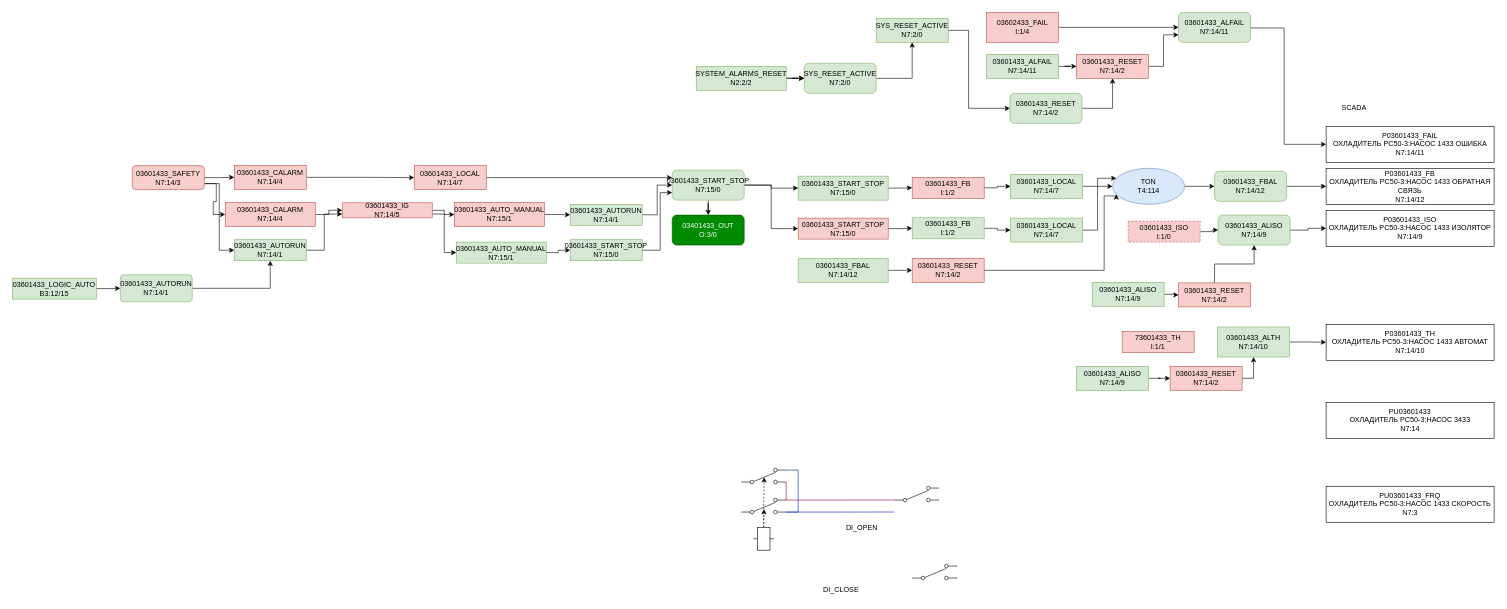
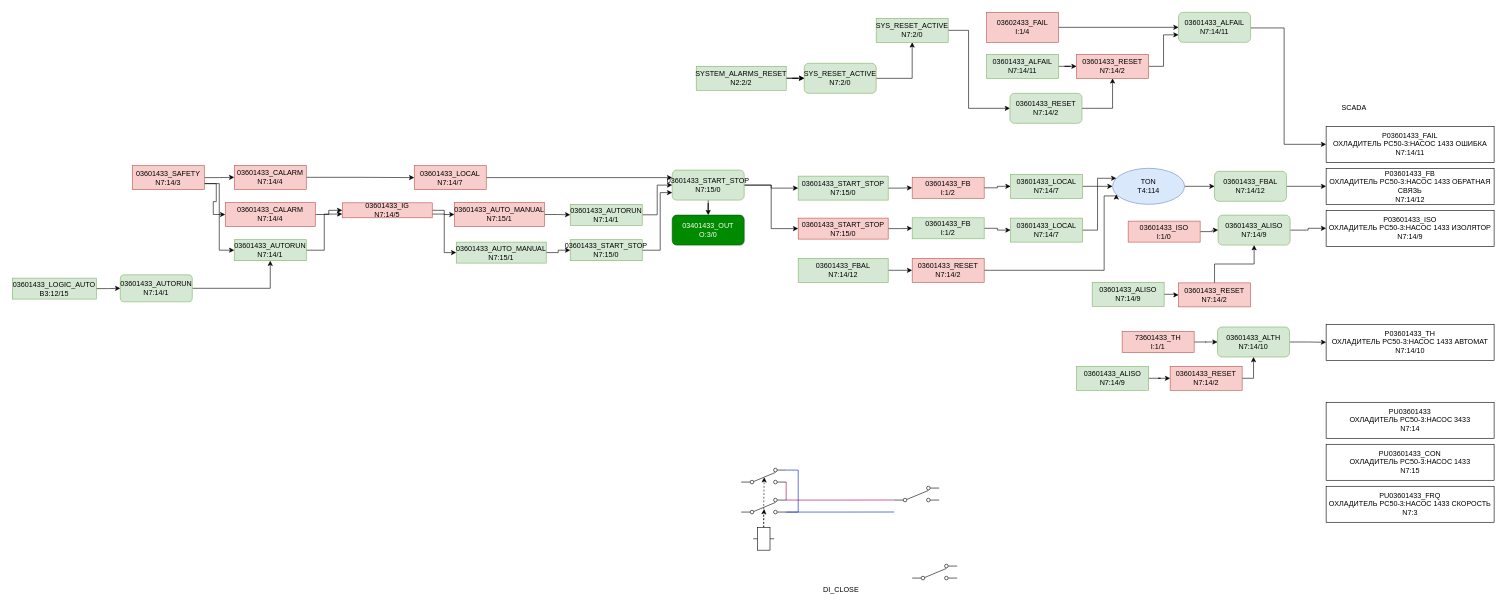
(168, 178) -> (168, 178)
(1164, 232) -> (1164, 232)
none -> (1212, 342)
(1254, 342) -> (1254, 342)
none -> (1410, 462)
(866, 528) -> none
